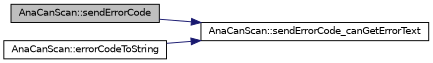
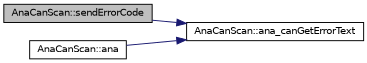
(315, 32) -> (275, 32)
(85, 50) -> (78, 50)
